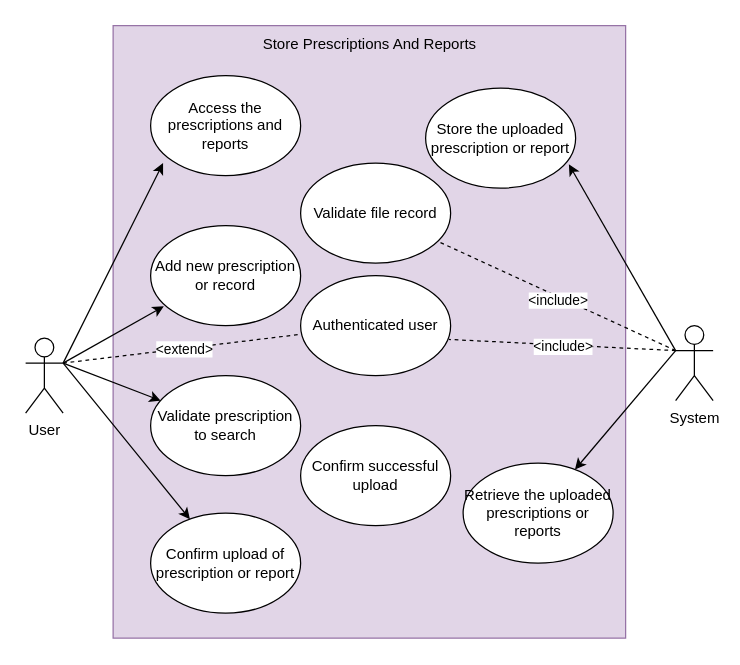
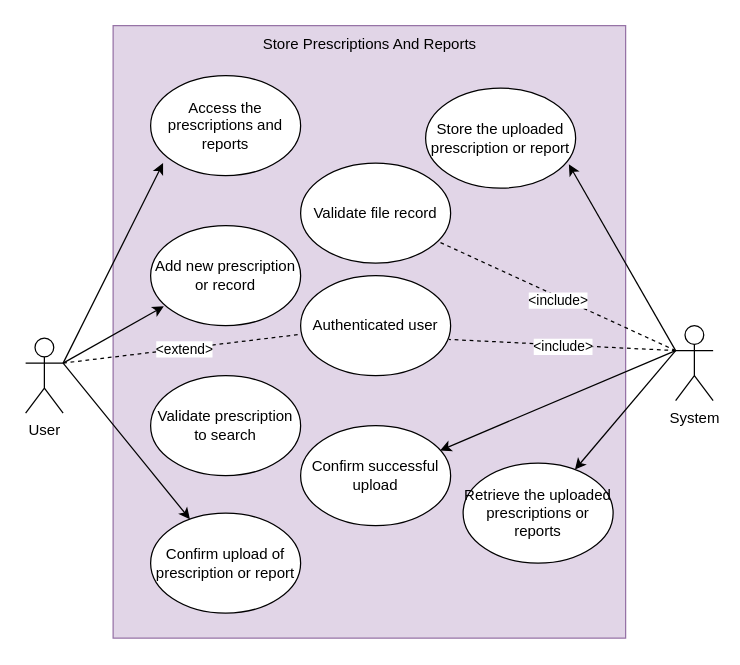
(110, 381) -> none
none -> (559, 400)
